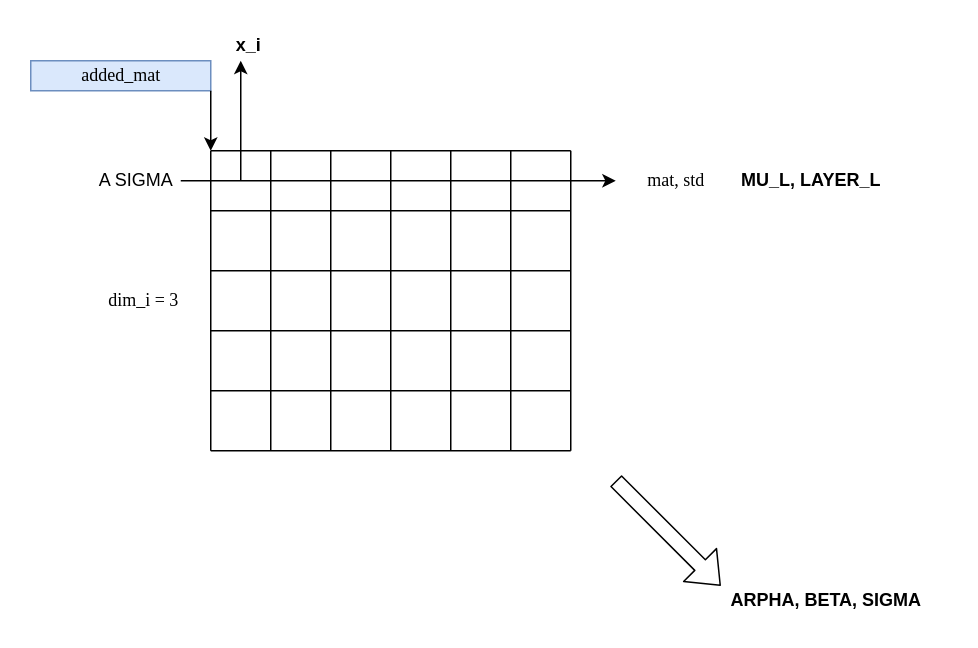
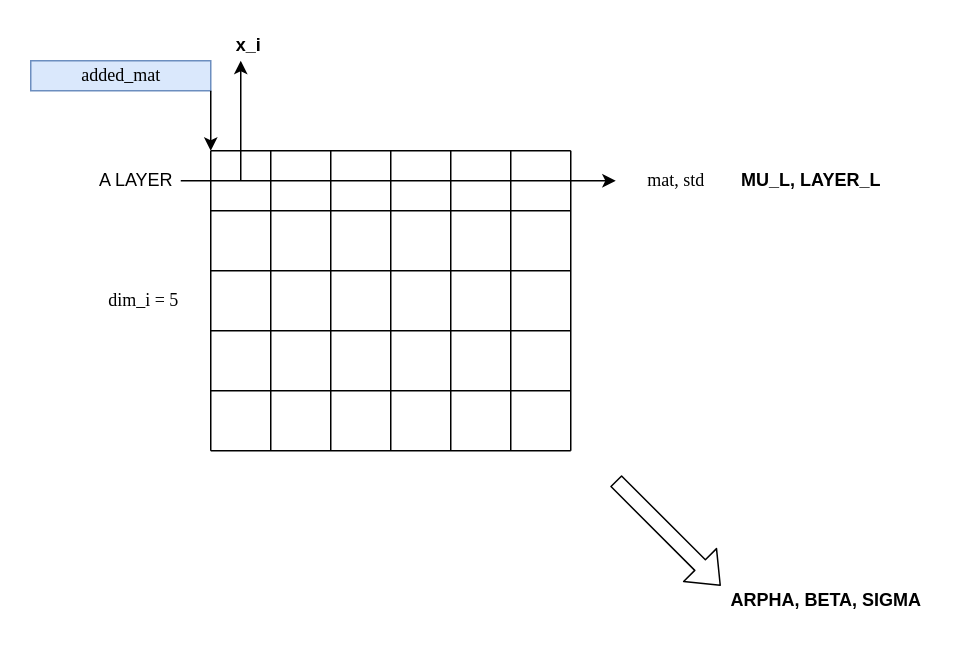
(137, 181) -> (137, 181)
(144, 301) -> (144, 301)
